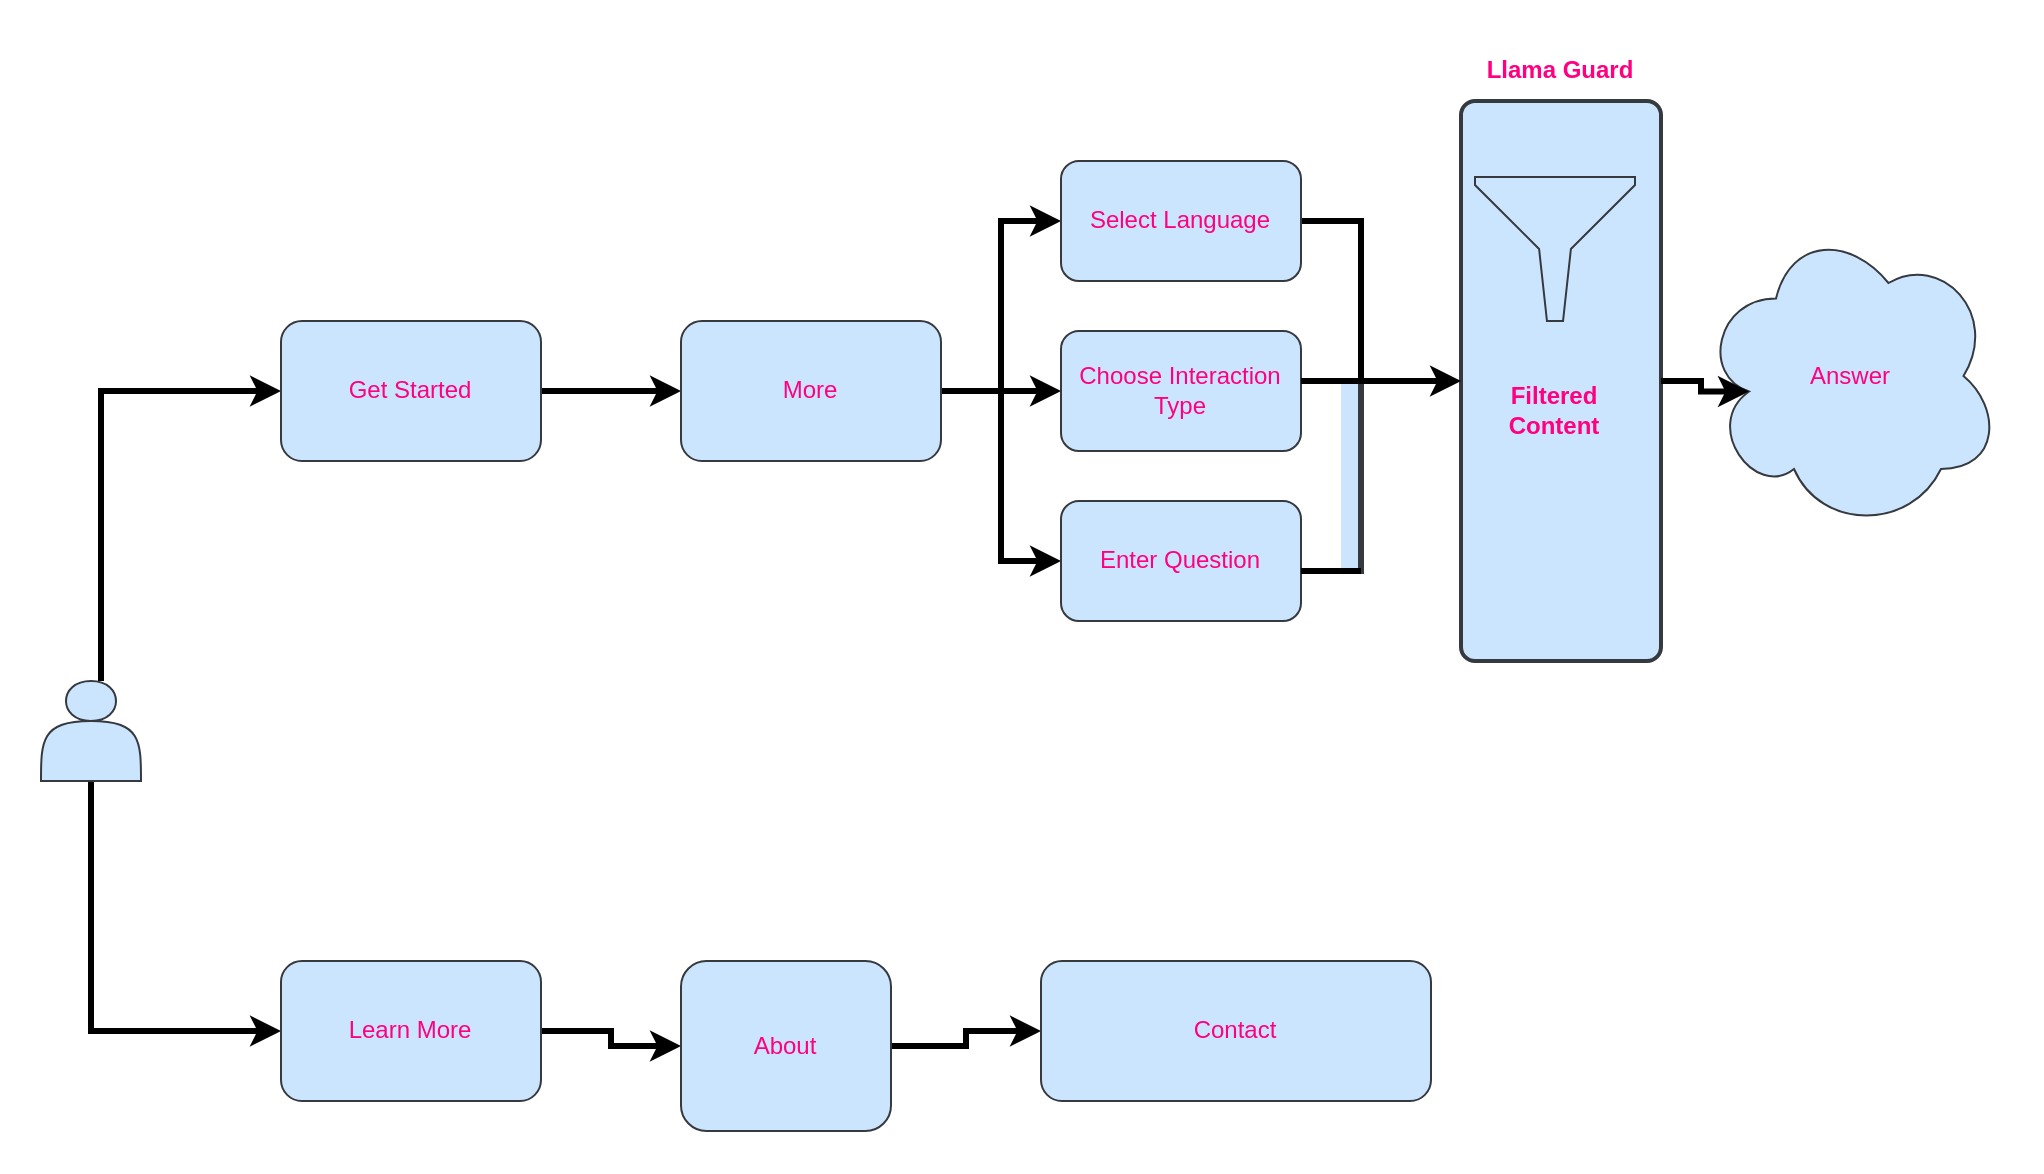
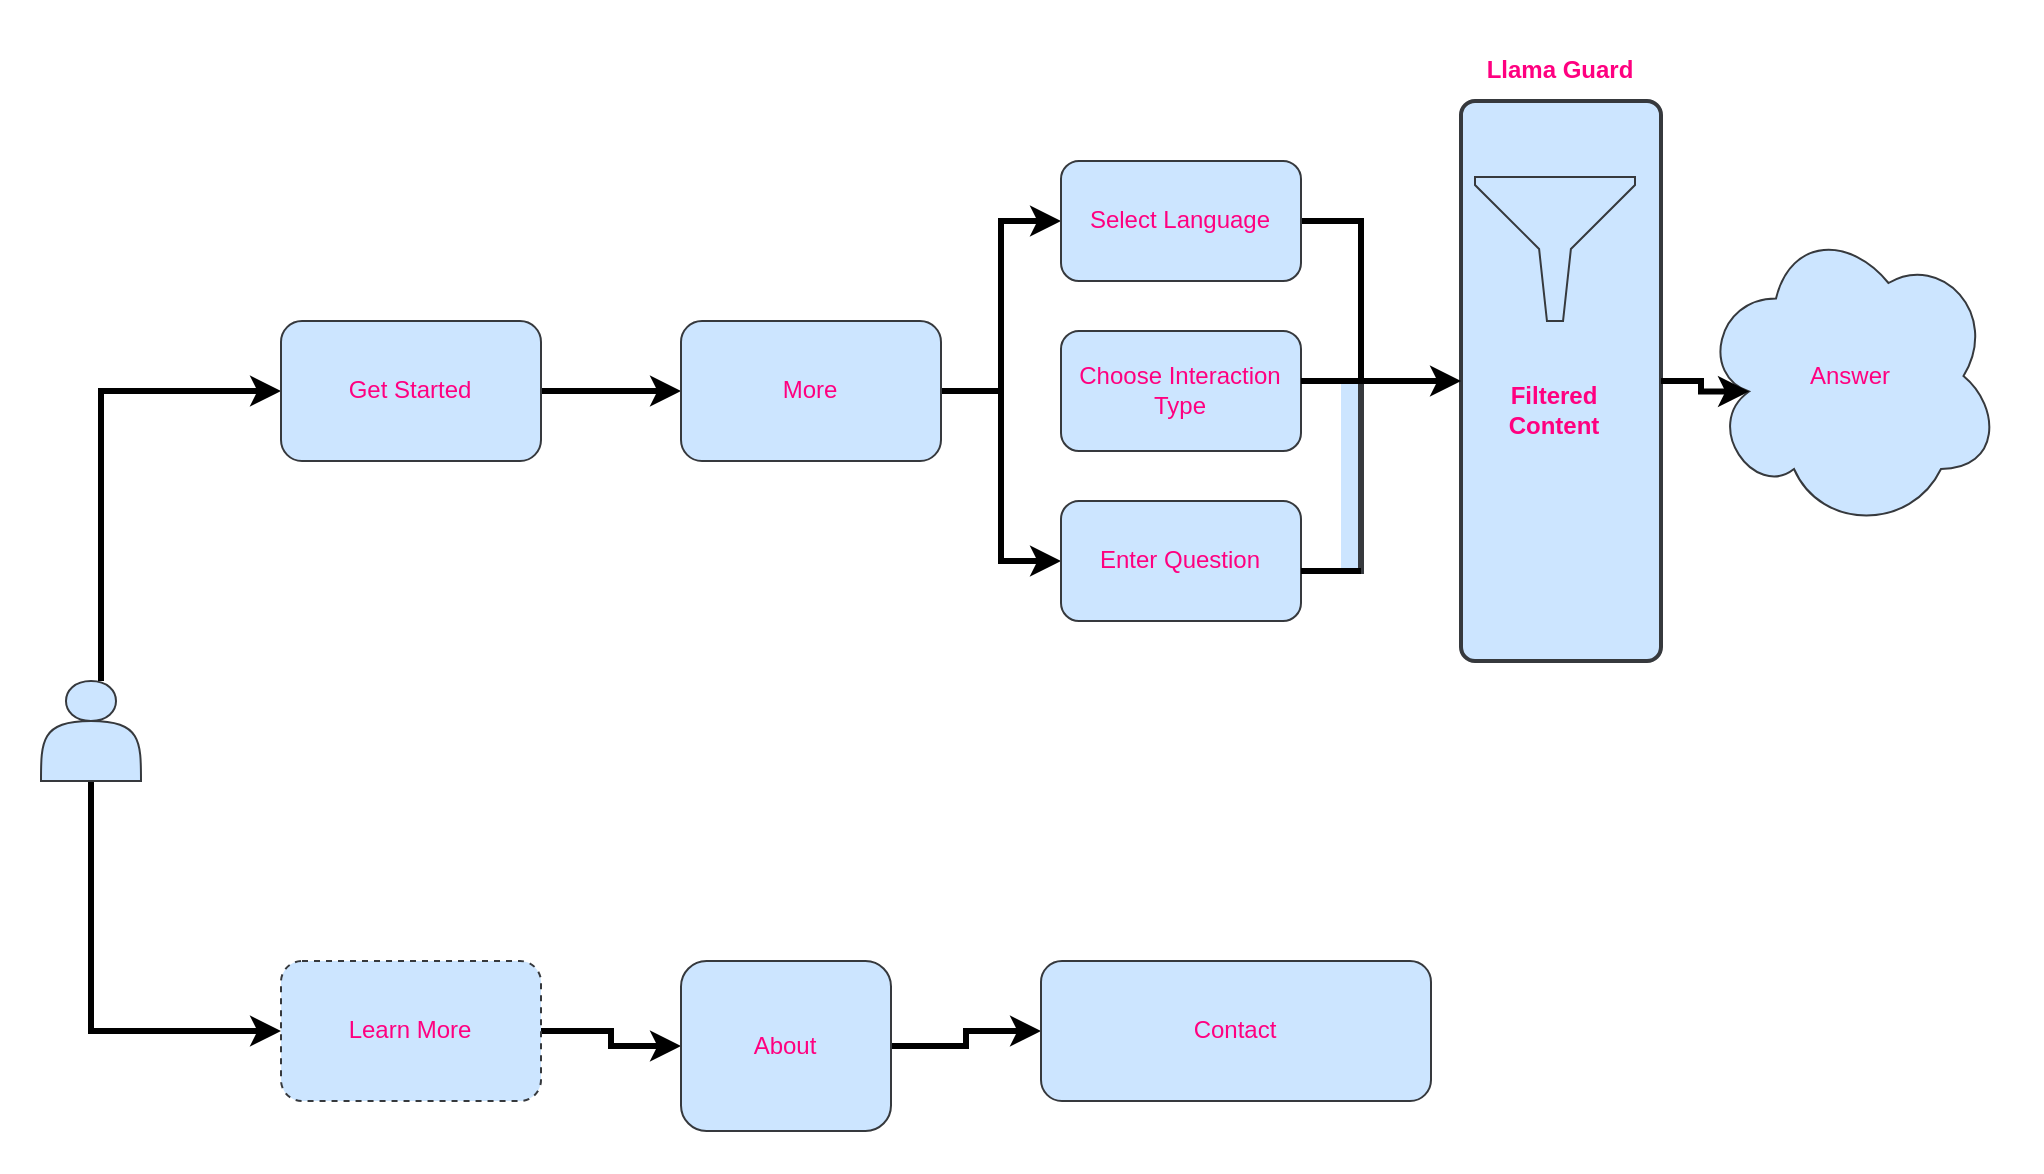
(1023, 391) -> none
(411, 1031) -> (411, 1031)
